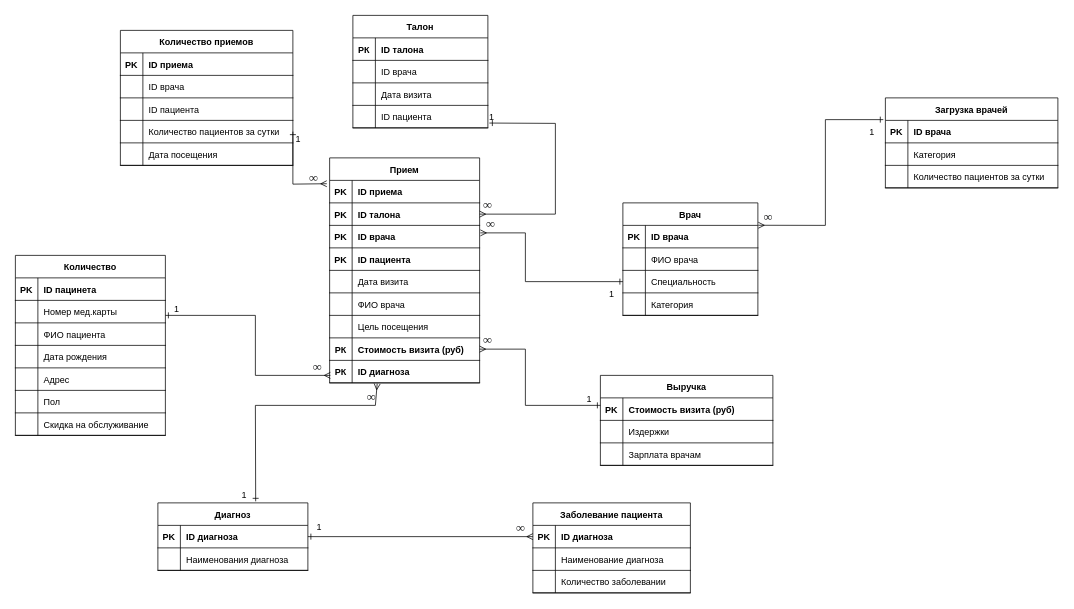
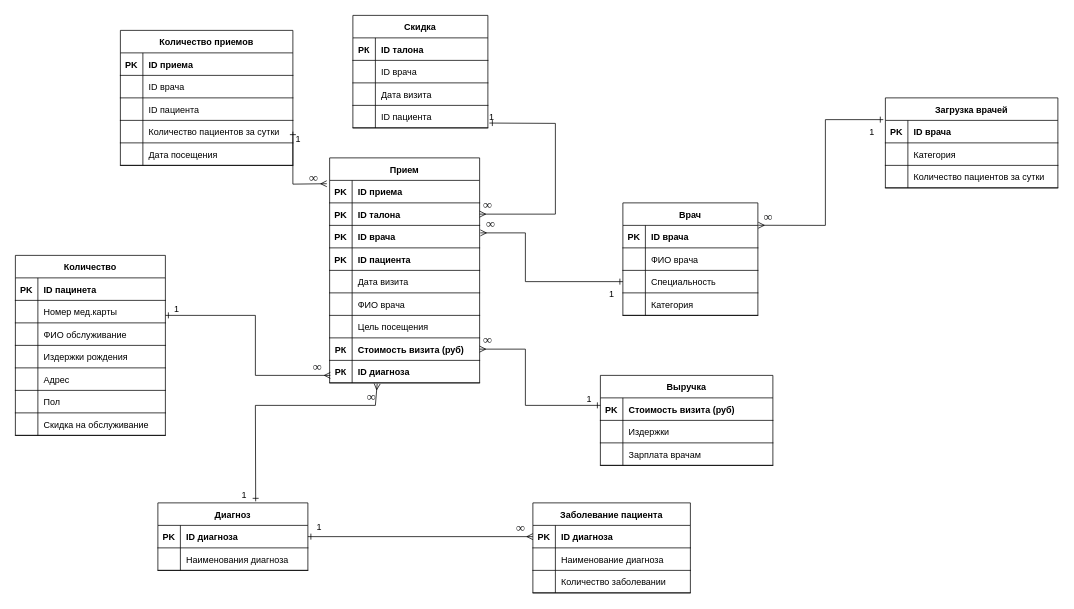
(420, 27) -> (420, 27)
(73, 335) -> (83, 335)
(75, 357) -> (85, 357)
